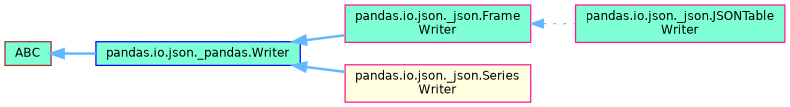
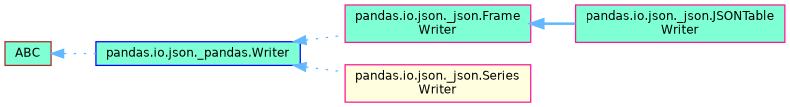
(559, 24) -> (559, 24)
(325, 38) -> (325, 38)
(80, 54) -> (80, 54)
(325, 69) -> (325, 69)
